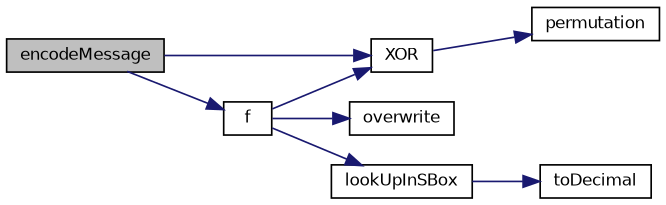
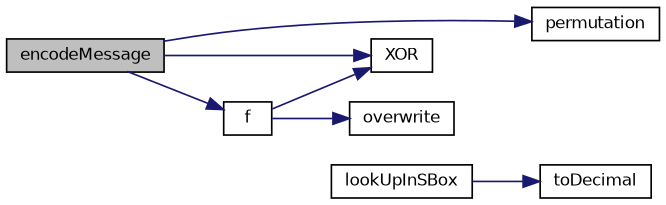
(474, 44) -> (339, 23)
(310, 144) -> none
